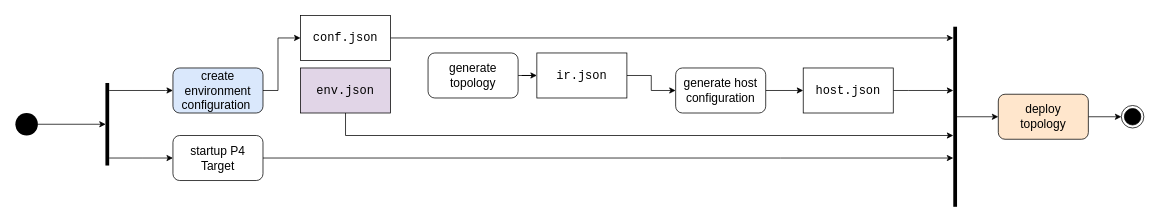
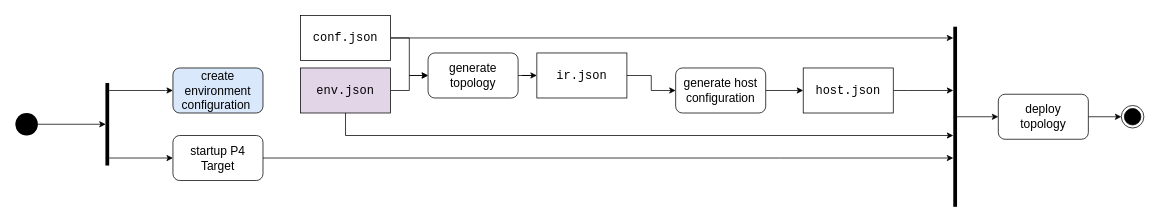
none -> (409, 56)
(271, 90) -> none
none -> (406, 90)
(1043, 117) -> (1043, 117)
